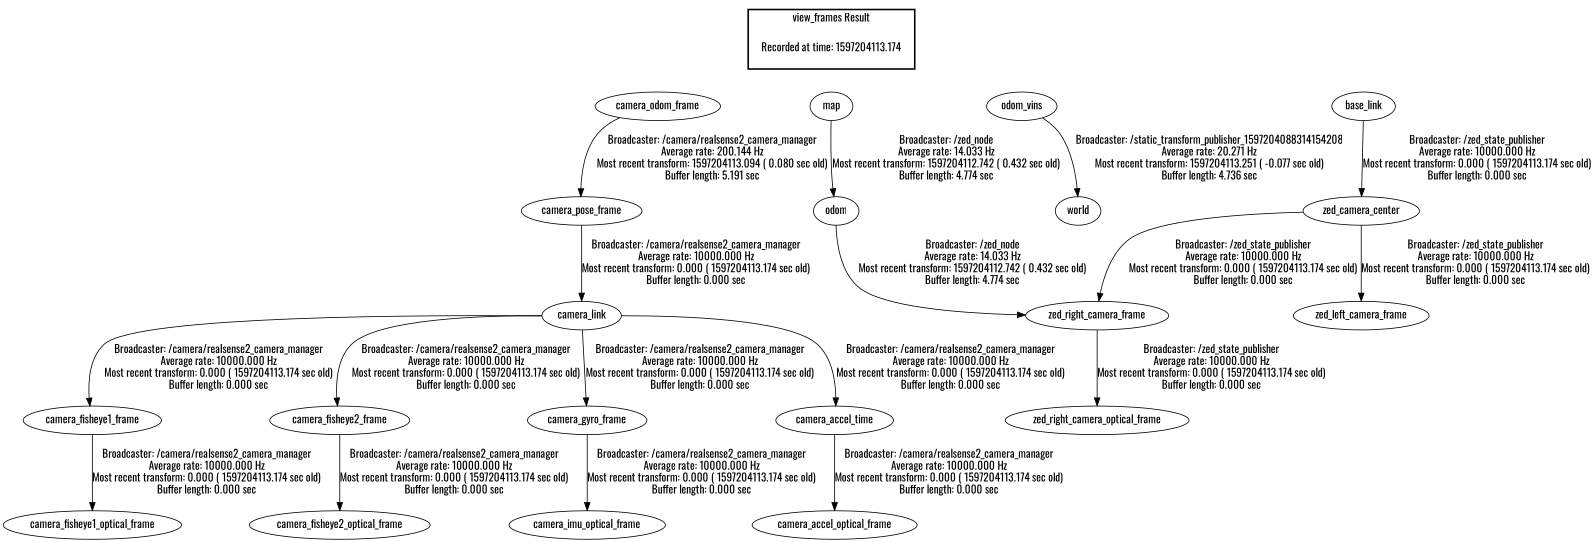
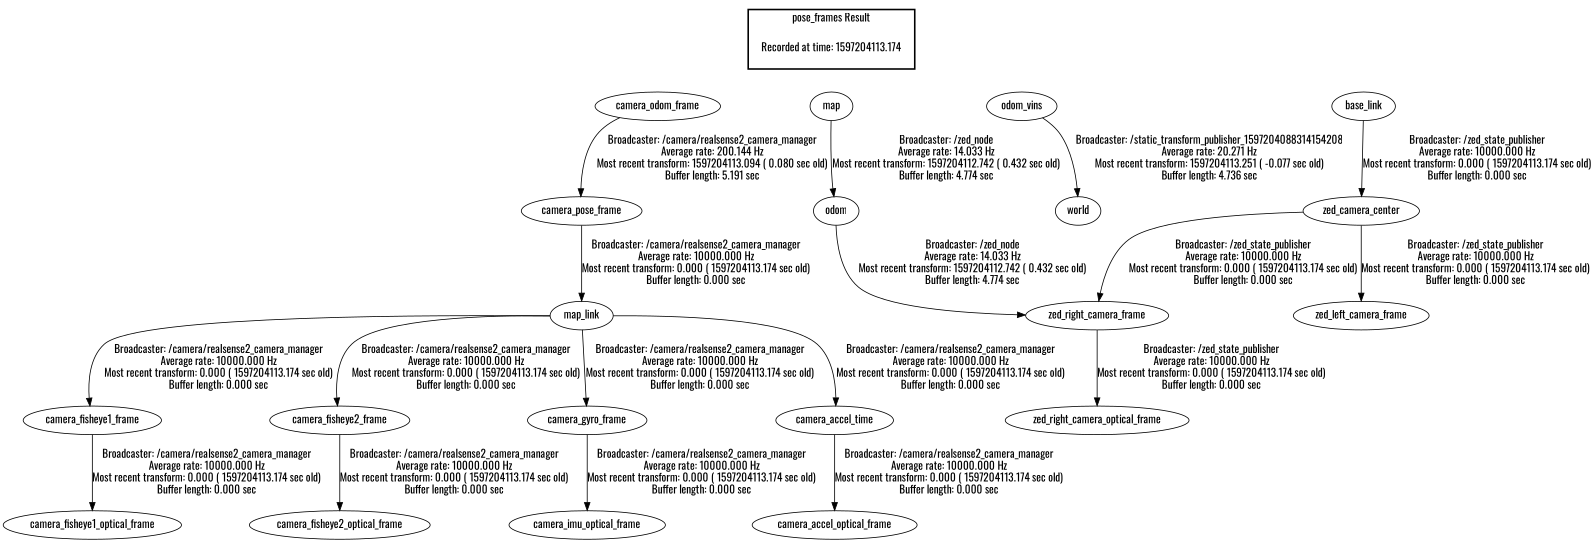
(831, 19) -> (831, 19)
(582, 316) -> (582, 316)
